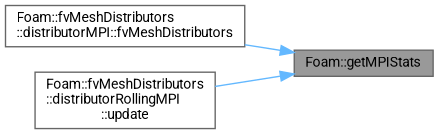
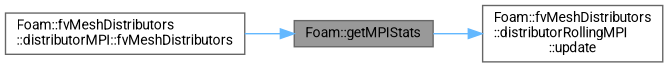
(248, 81) -> (451, 34)
